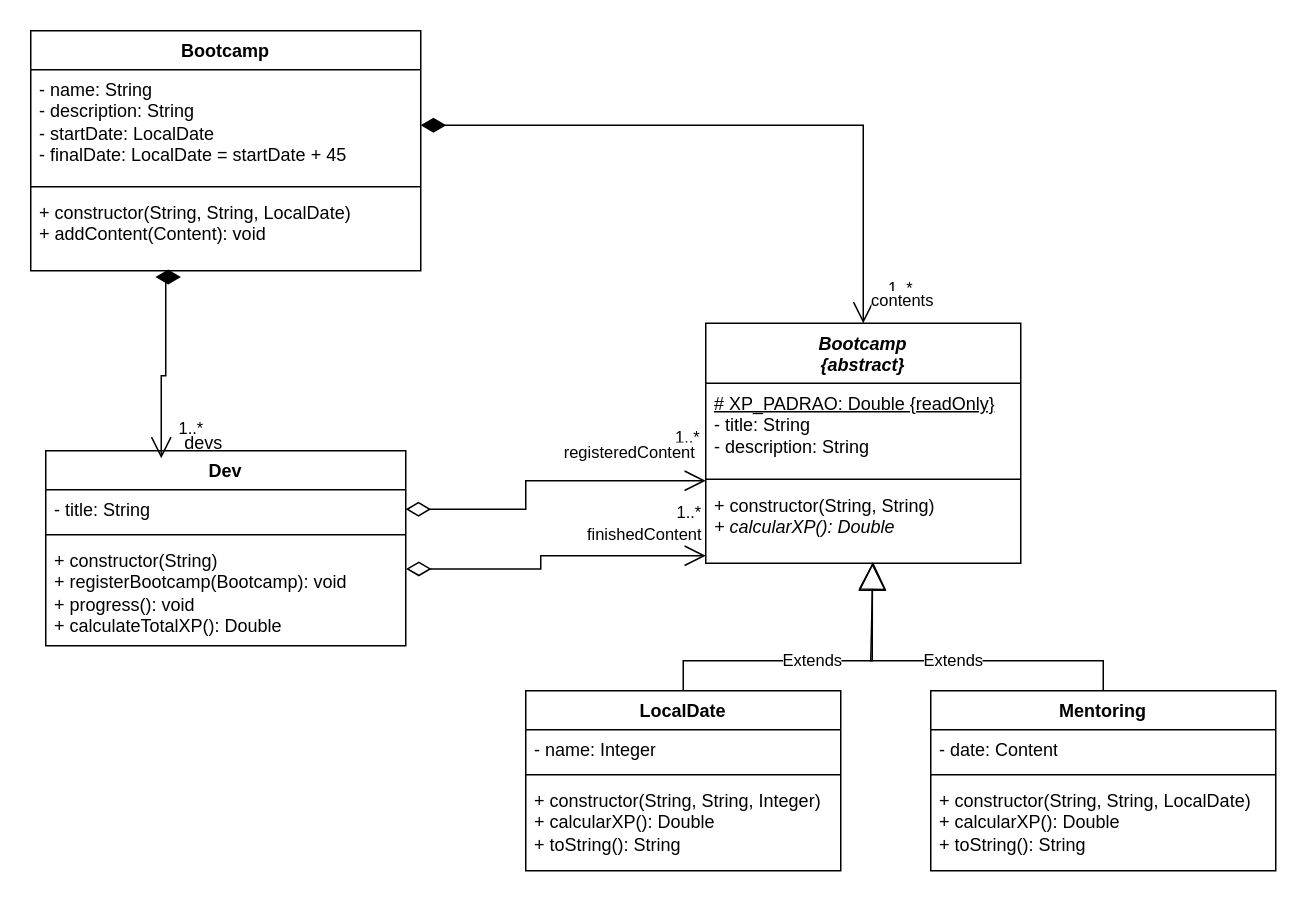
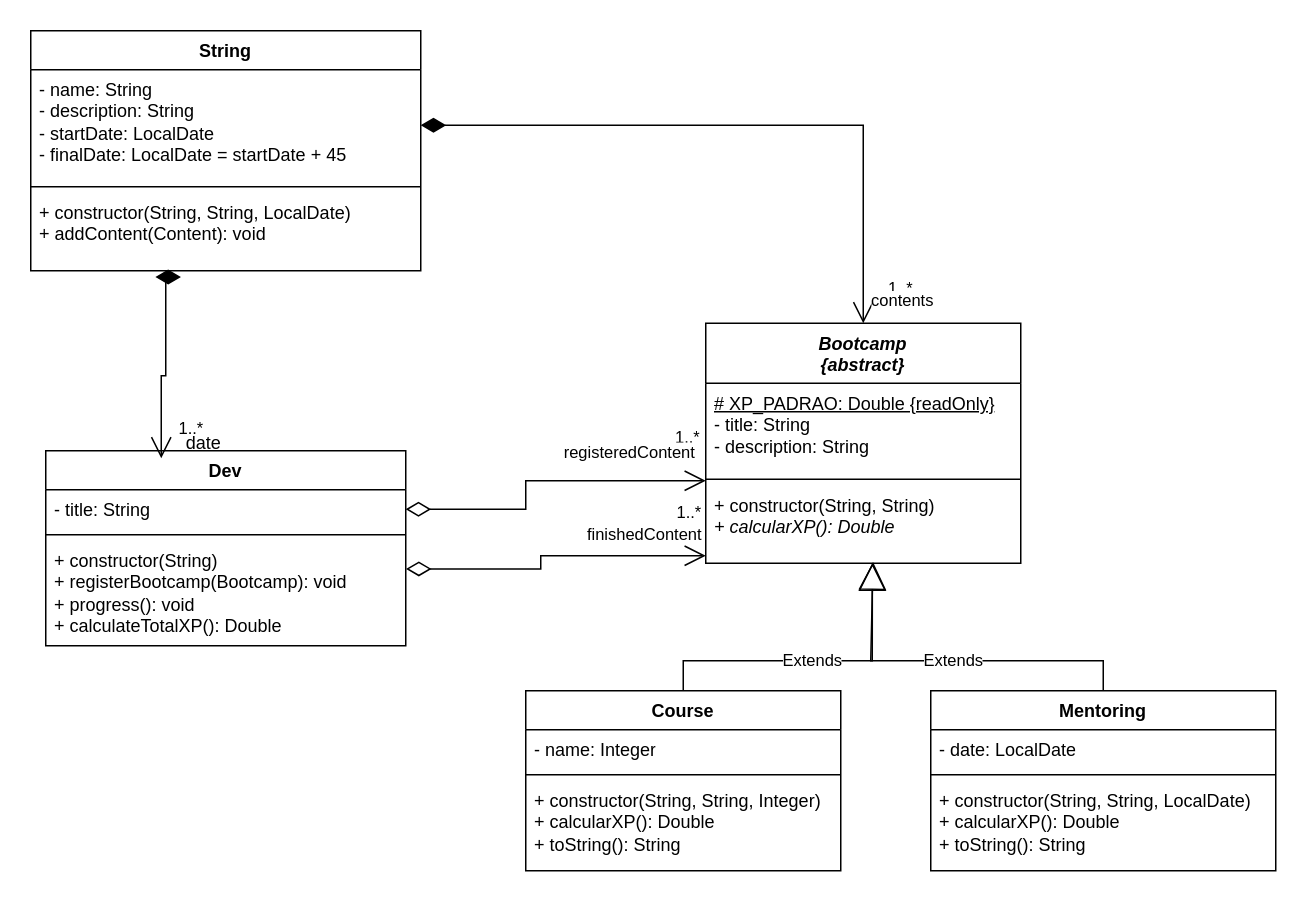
(226, 52) -> (226, 52)
(204, 443) -> (204, 443)
(683, 712) -> (683, 712)
(1008, 751) -> (1016, 751)
